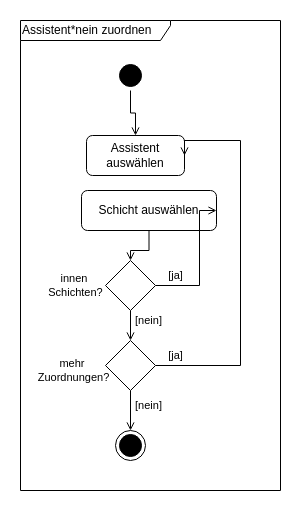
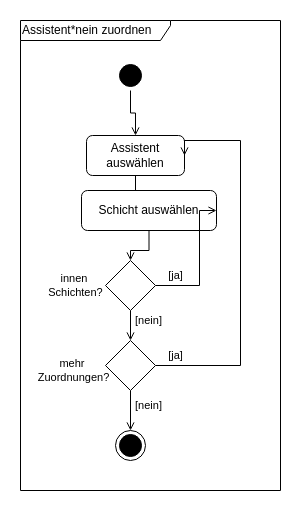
none -> (136, 183)
